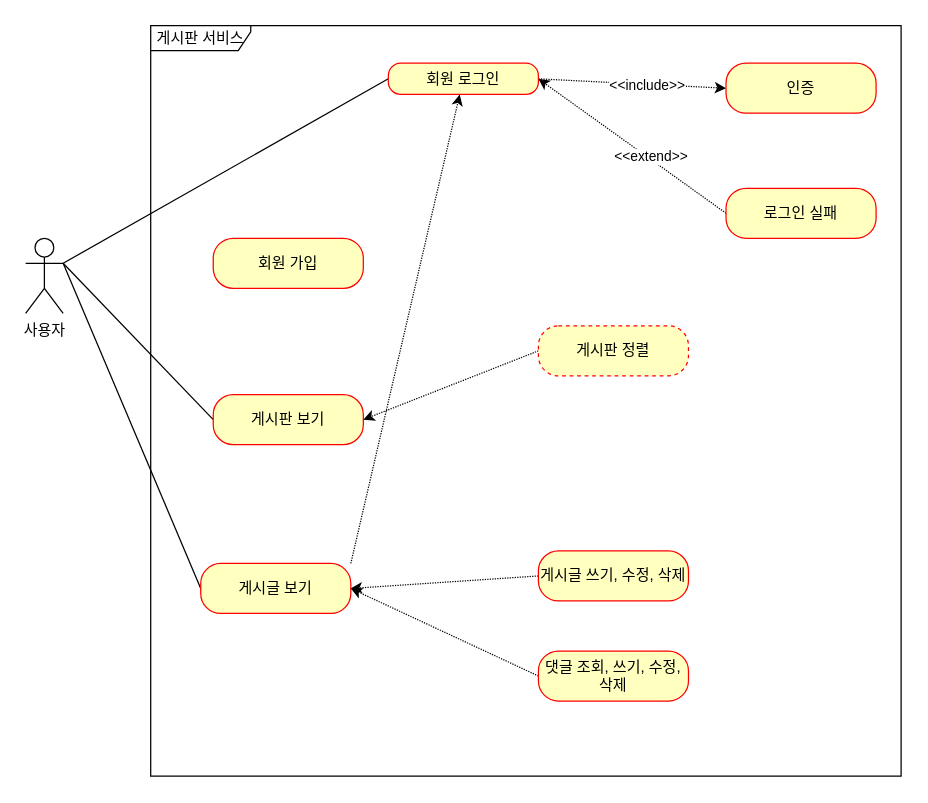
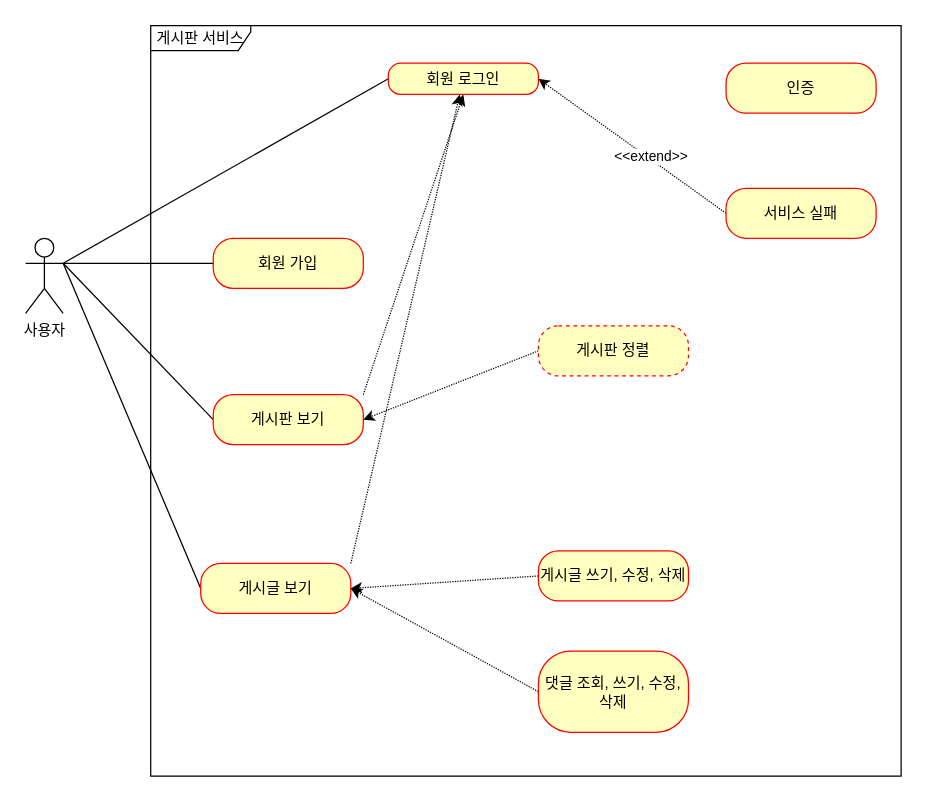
(628, 83) -> none
(801, 213) -> (801, 213)
none -> (140, 263)
none -> (402, 278)
(613, 676) -> (613, 691)
